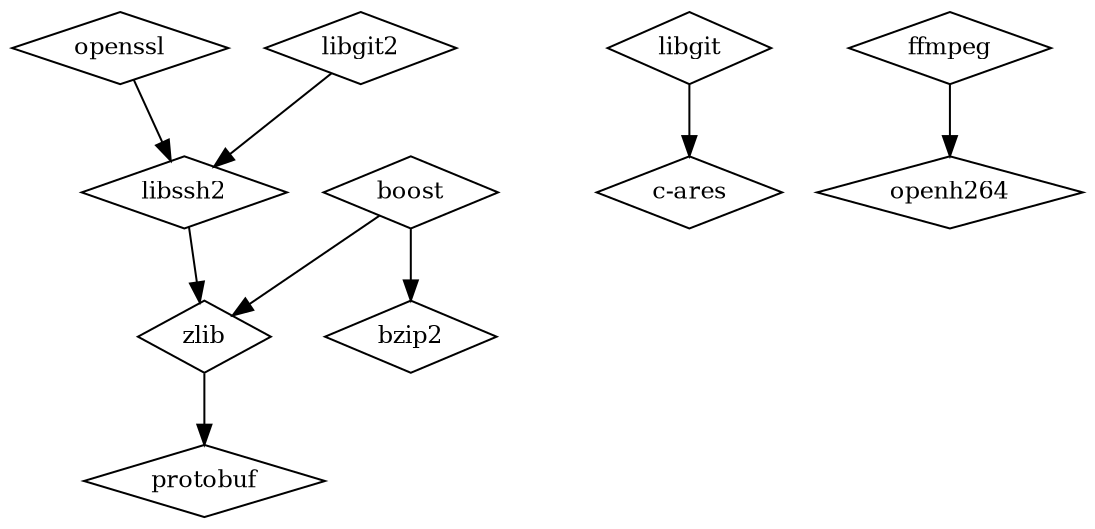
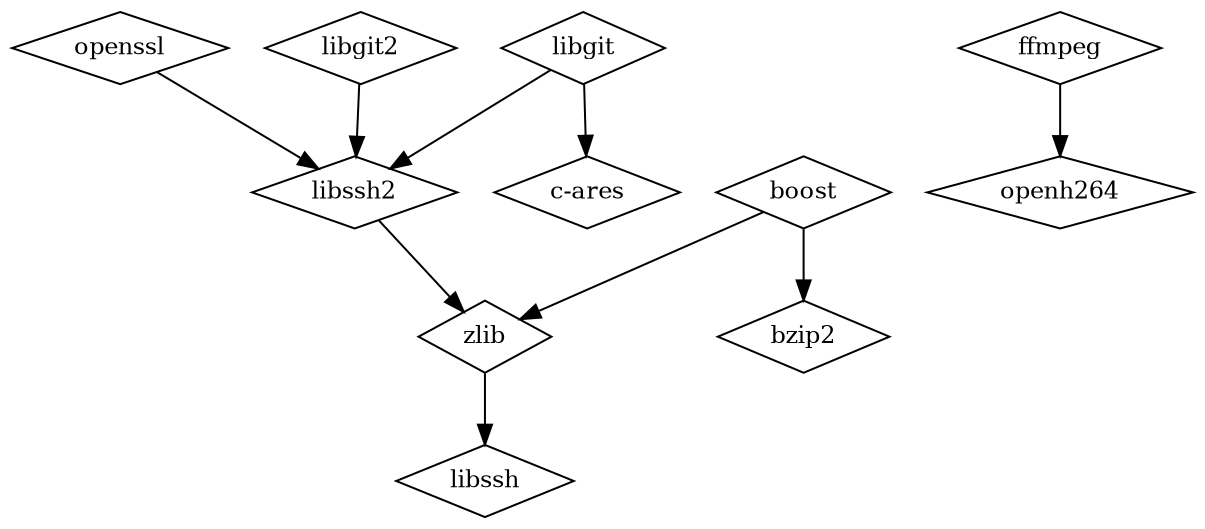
none -> (479, 114)
(204, 481) -> (485, 481)
